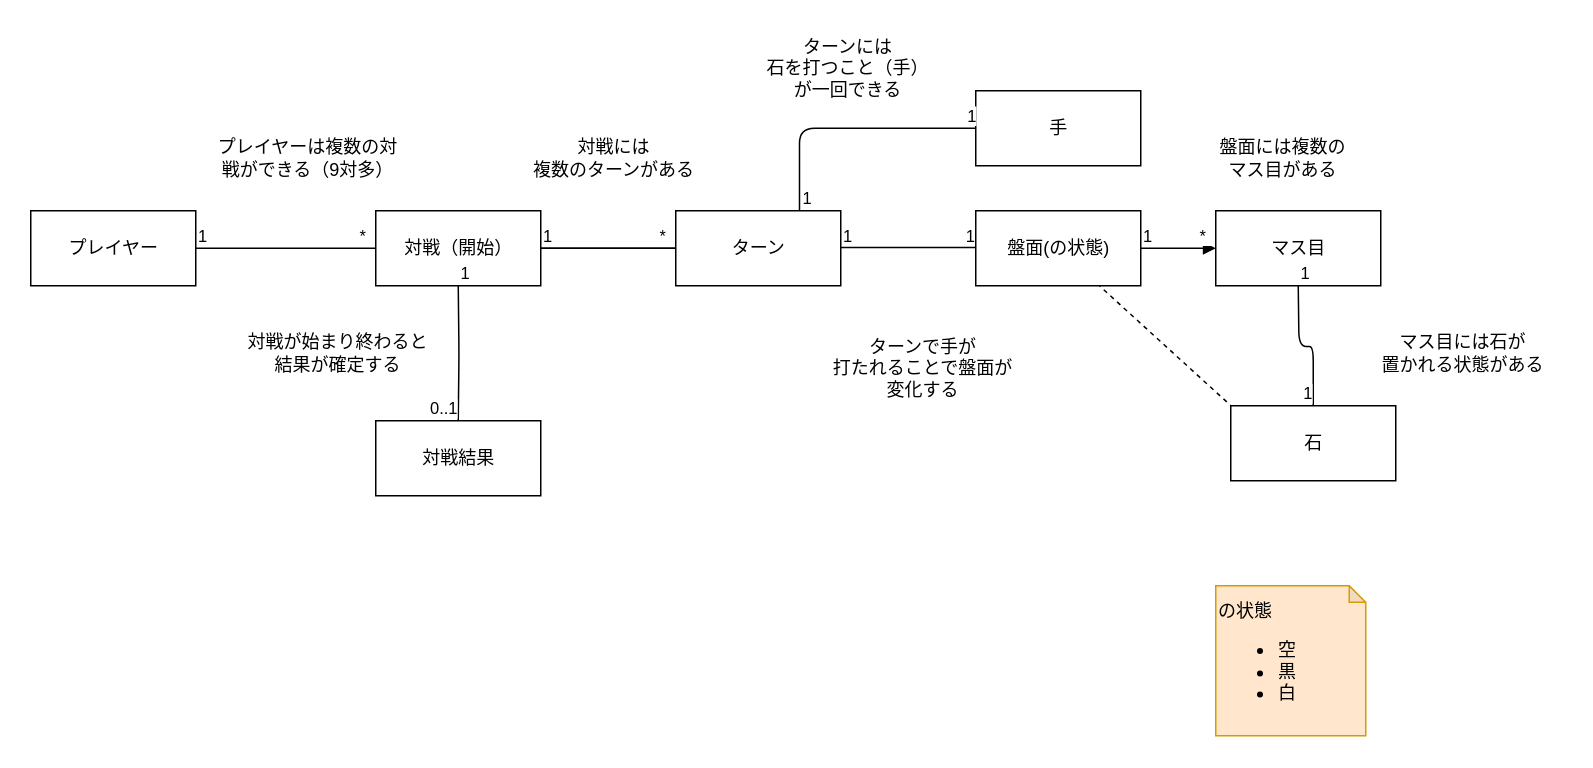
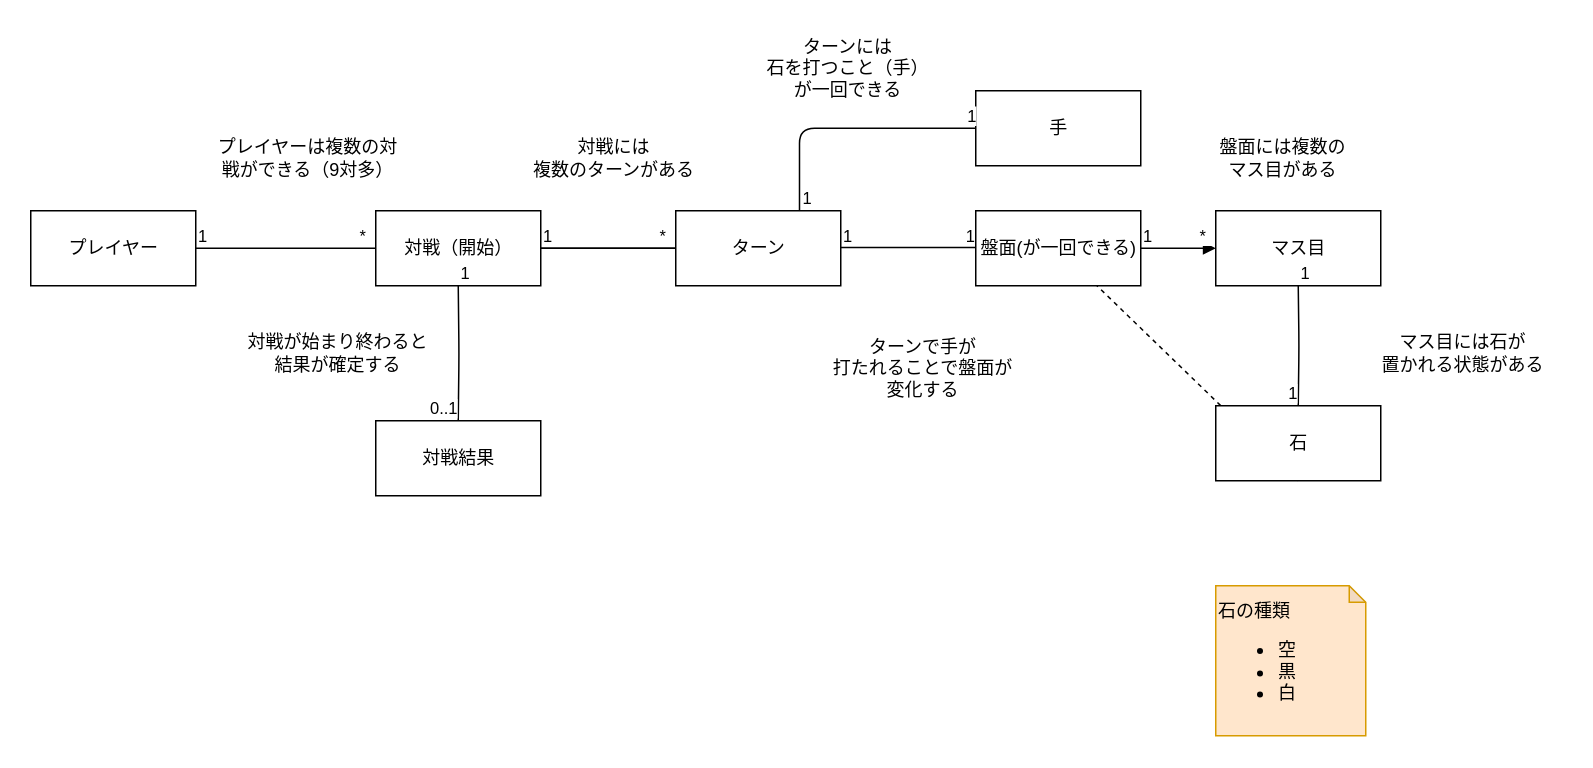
(1059, 248) -> (1059, 248)
(1313, 443) -> (1298, 443)
(1246, 661) -> (1255, 661)
